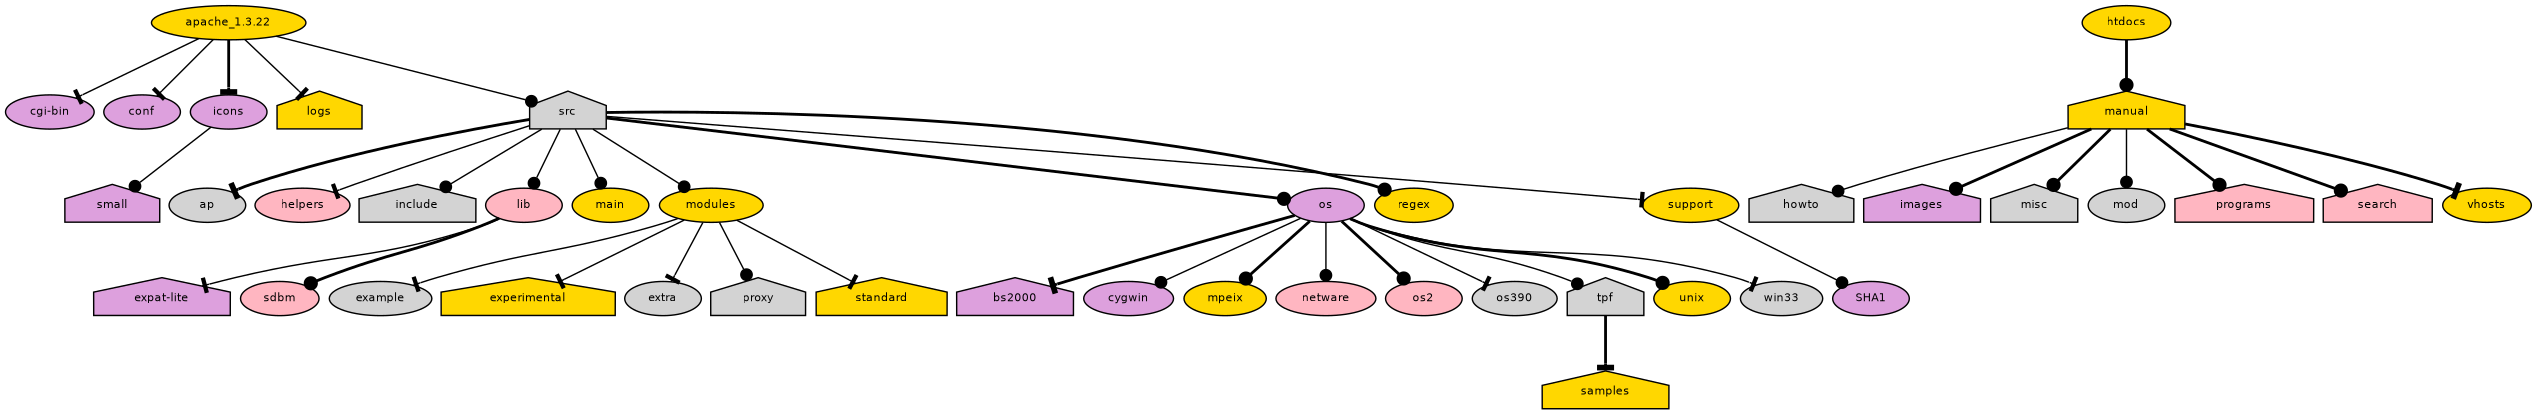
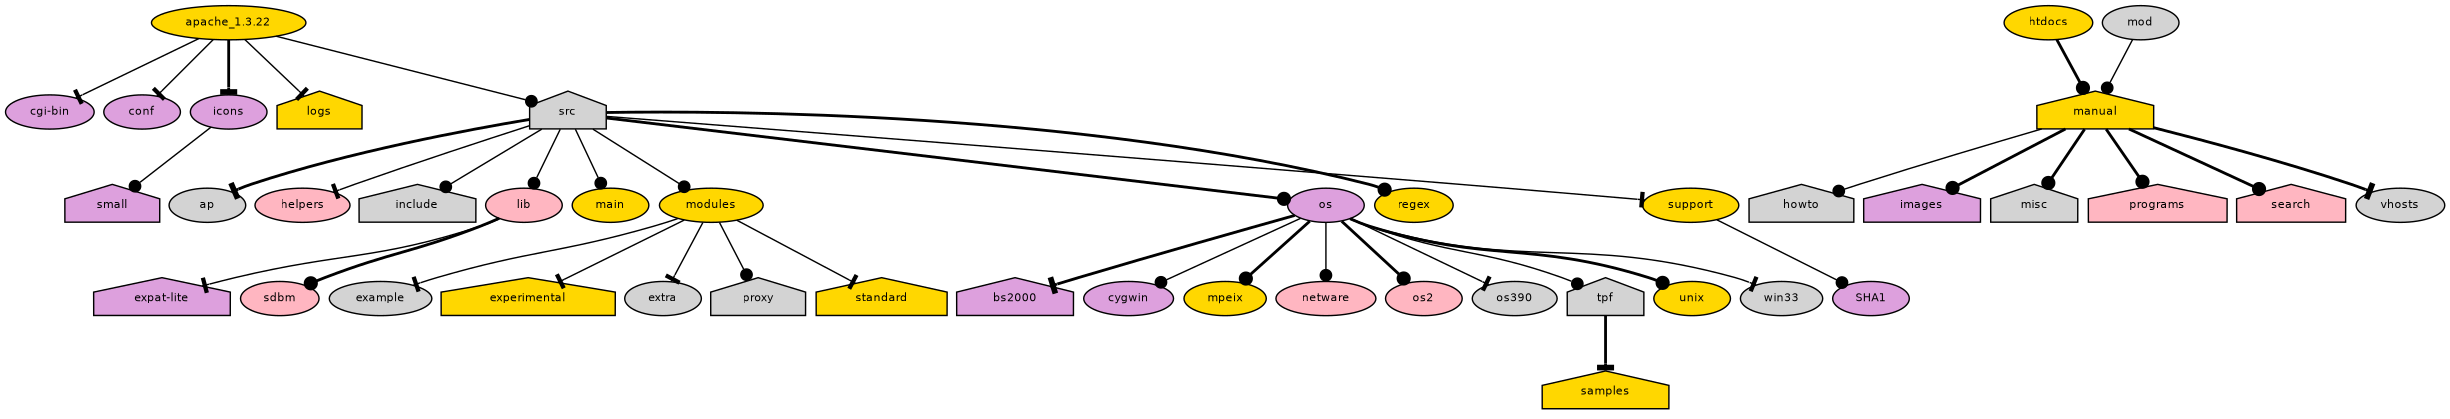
(2126, 153) -> (2121, 61)
(2487, 205) -> (2400, 205)
